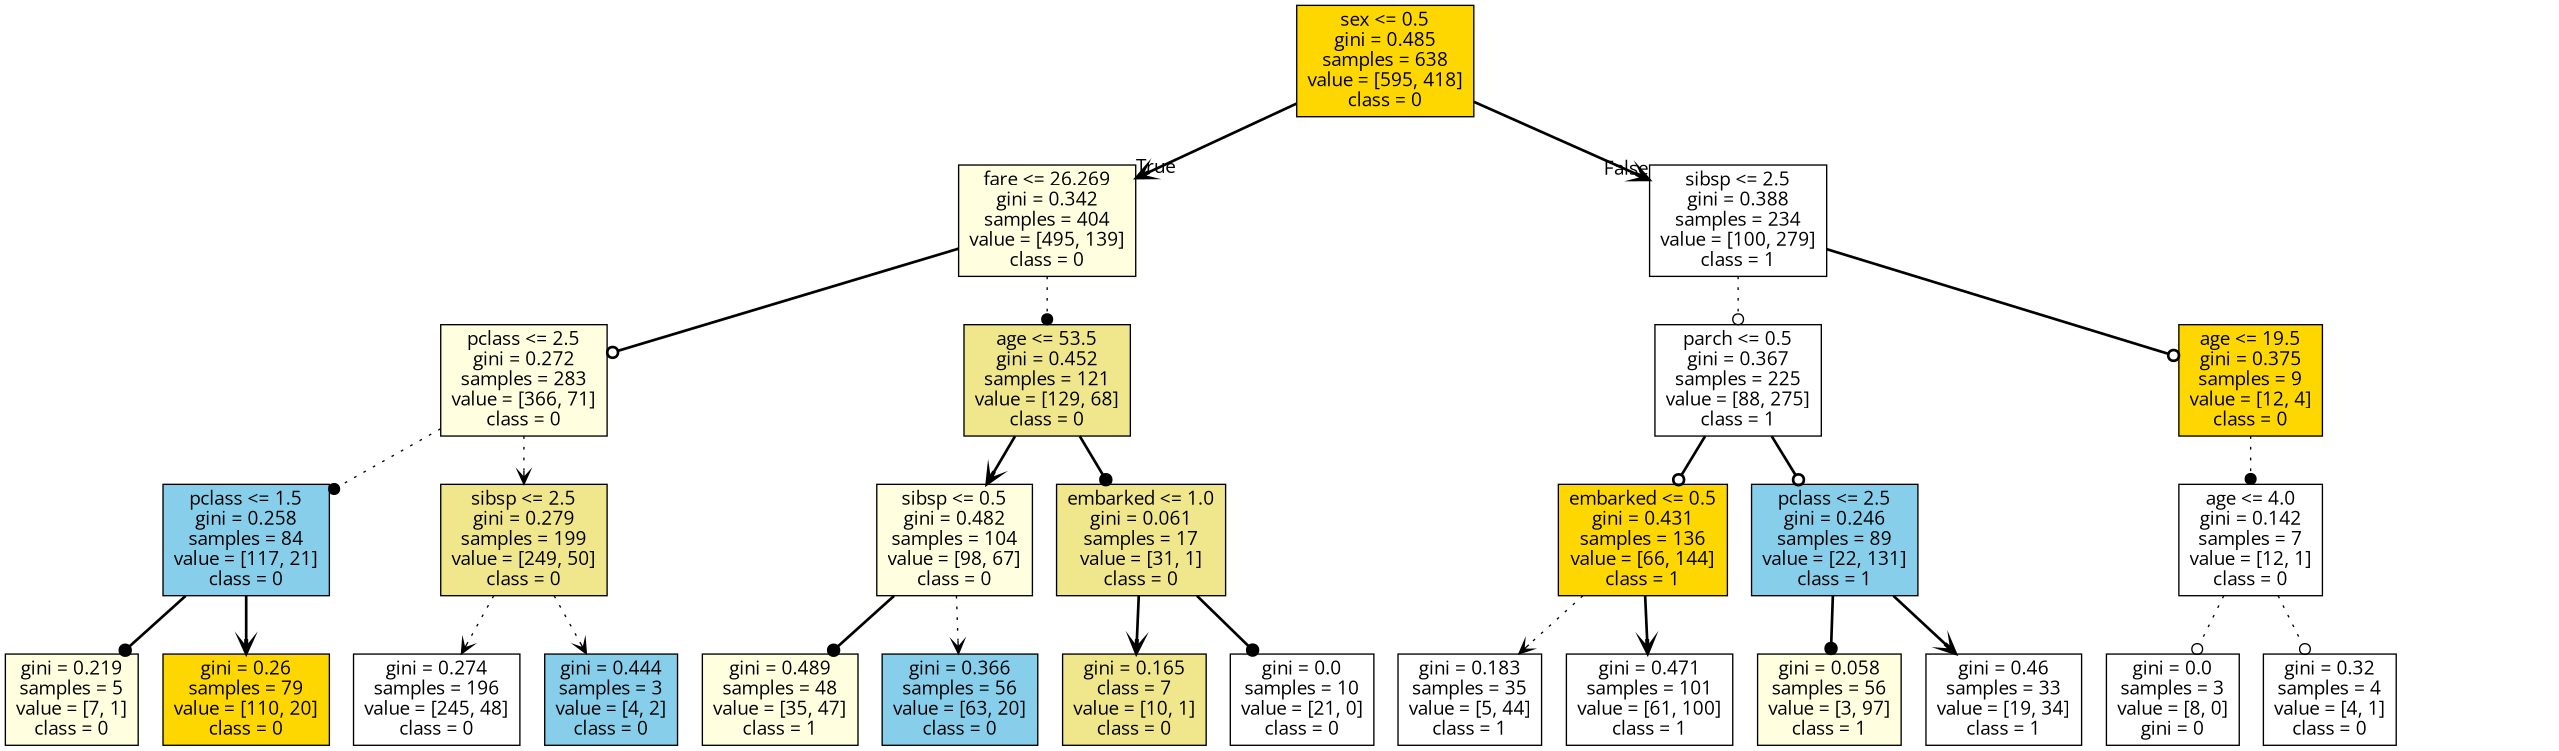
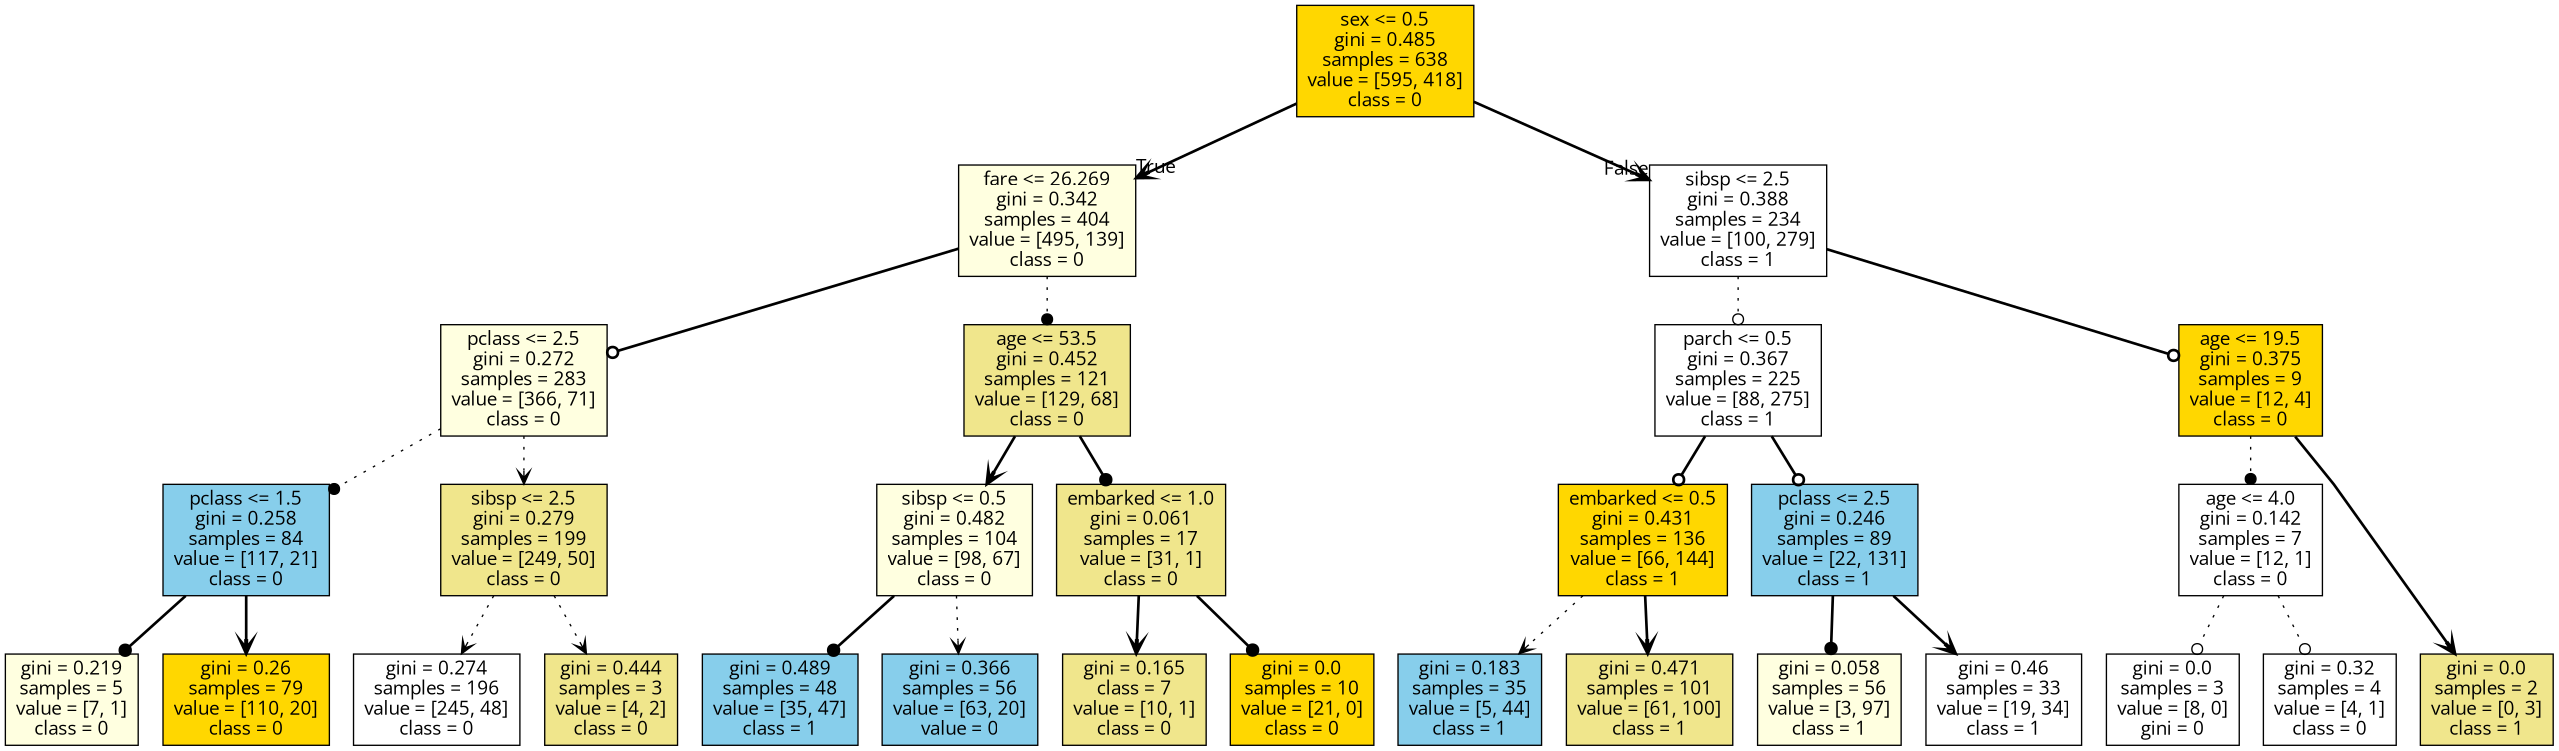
(611, 700) -> (611, 700)
(780, 700) -> (780, 700)
(960, 700) -> (960, 700)
(1302, 700) -> (1302, 700)
(1470, 700) -> (1470, 700)
(1650, 700) -> (1650, 700)
none -> (2487, 700)
